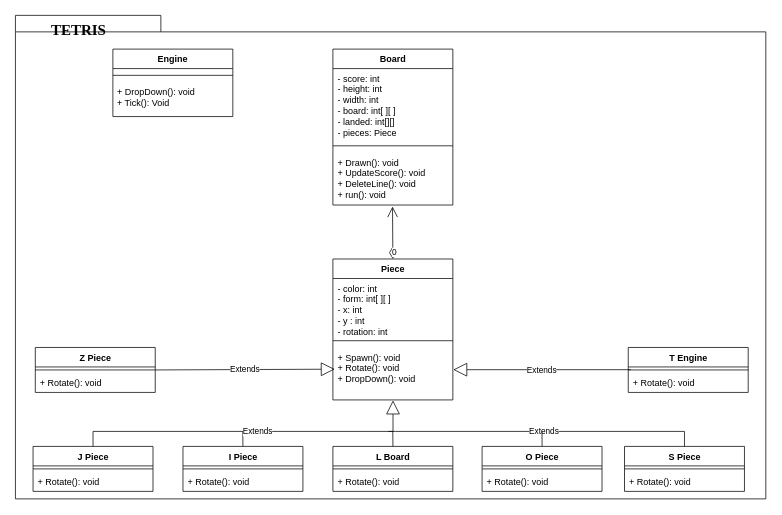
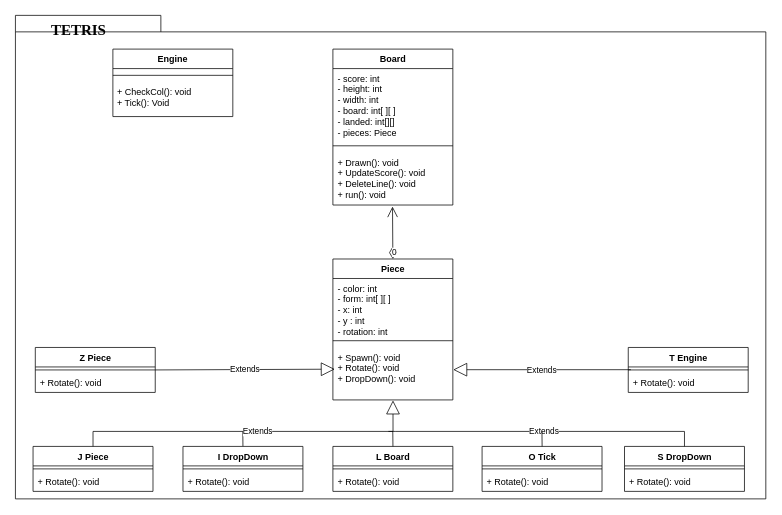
(158, 98) -> (157, 98)
(243, 457) -> (243, 457)
(543, 457) -> (543, 457)
(685, 457) -> (685, 457)
